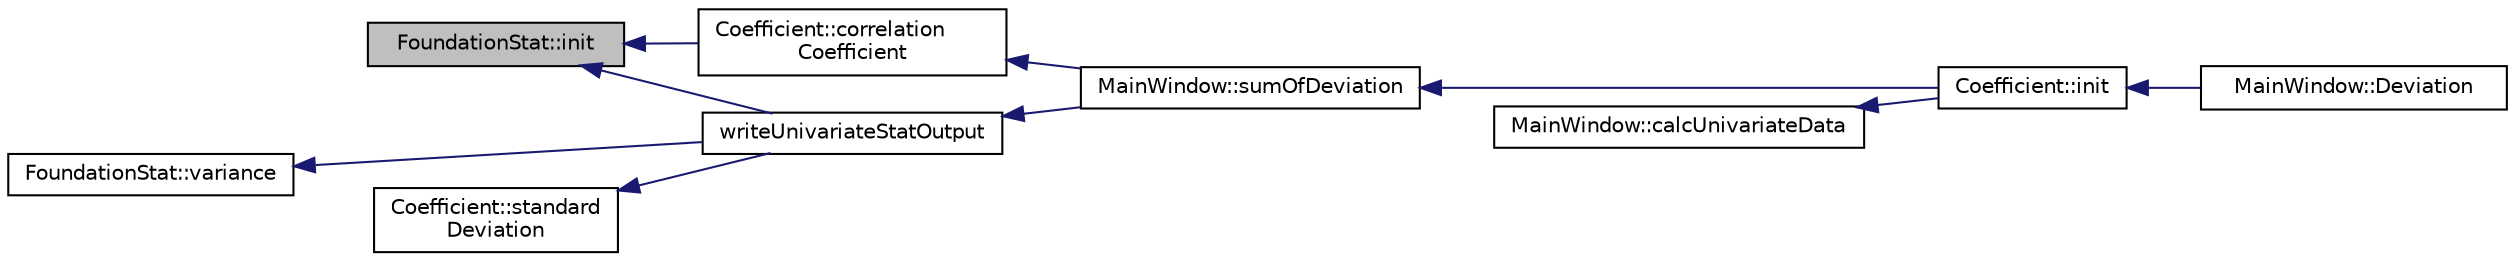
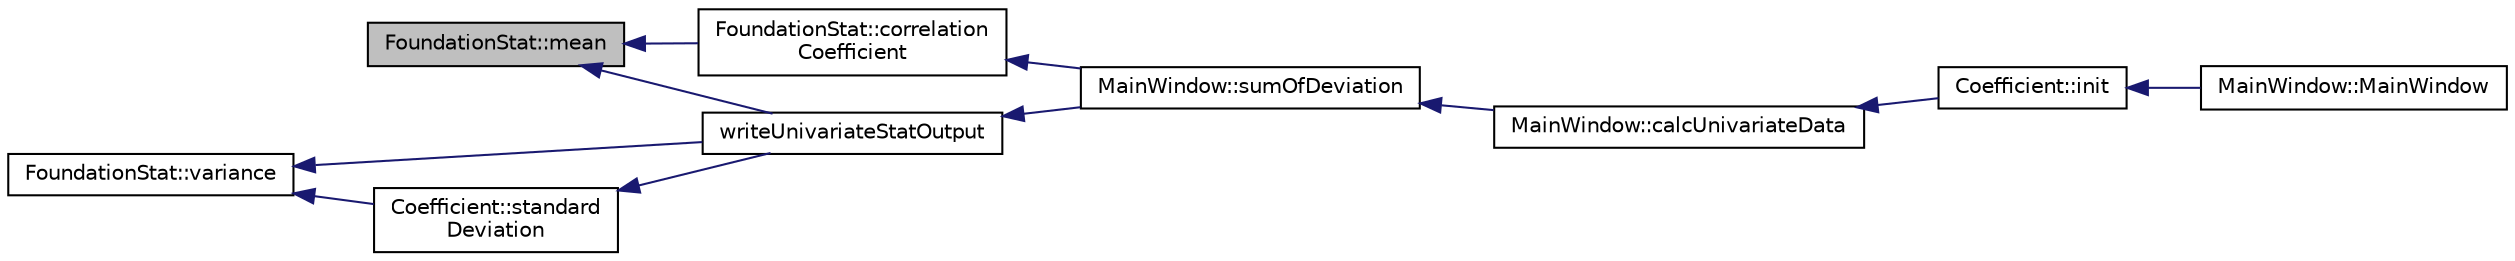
(853, 42) -> (853, 42)
(496, 44) -> (496, 44)
(1690, 88) -> (1468, 108)
(2354, 88) -> (2354, 88)
none -> (344, 200)
